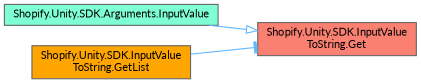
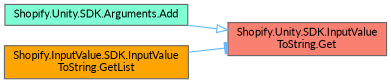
(111, 15) -> (96, 15)
(111, 62) -> (96, 62)
